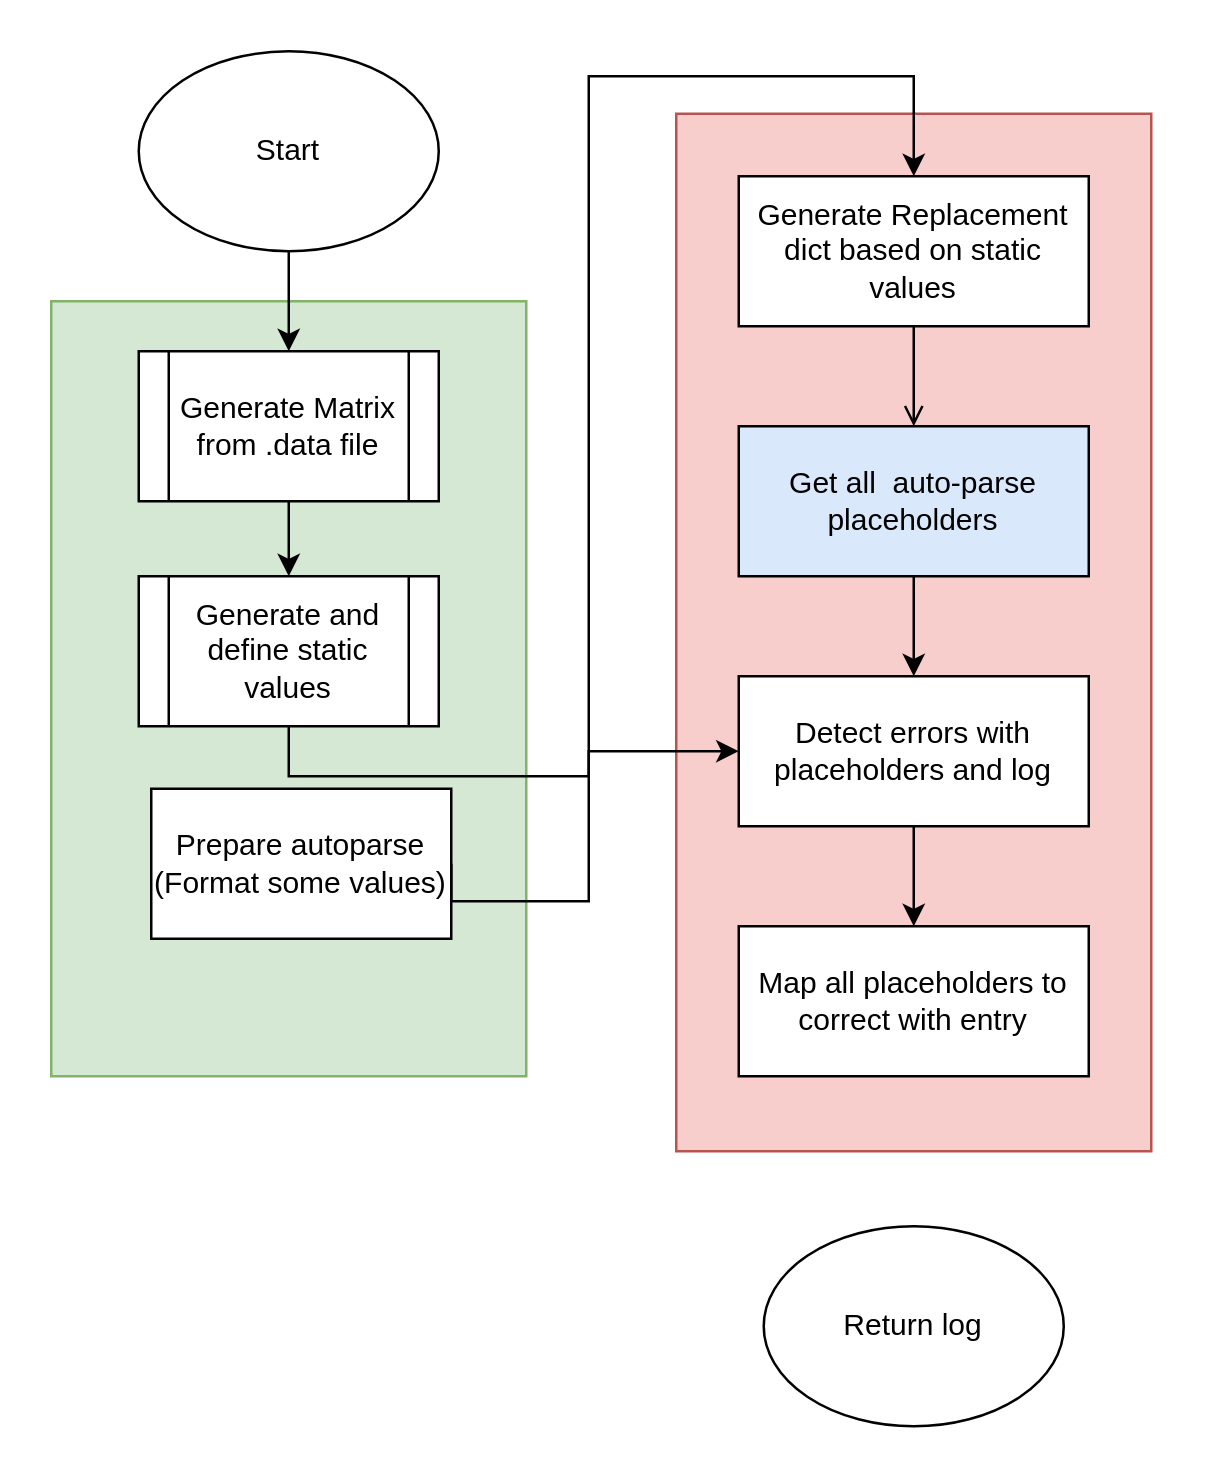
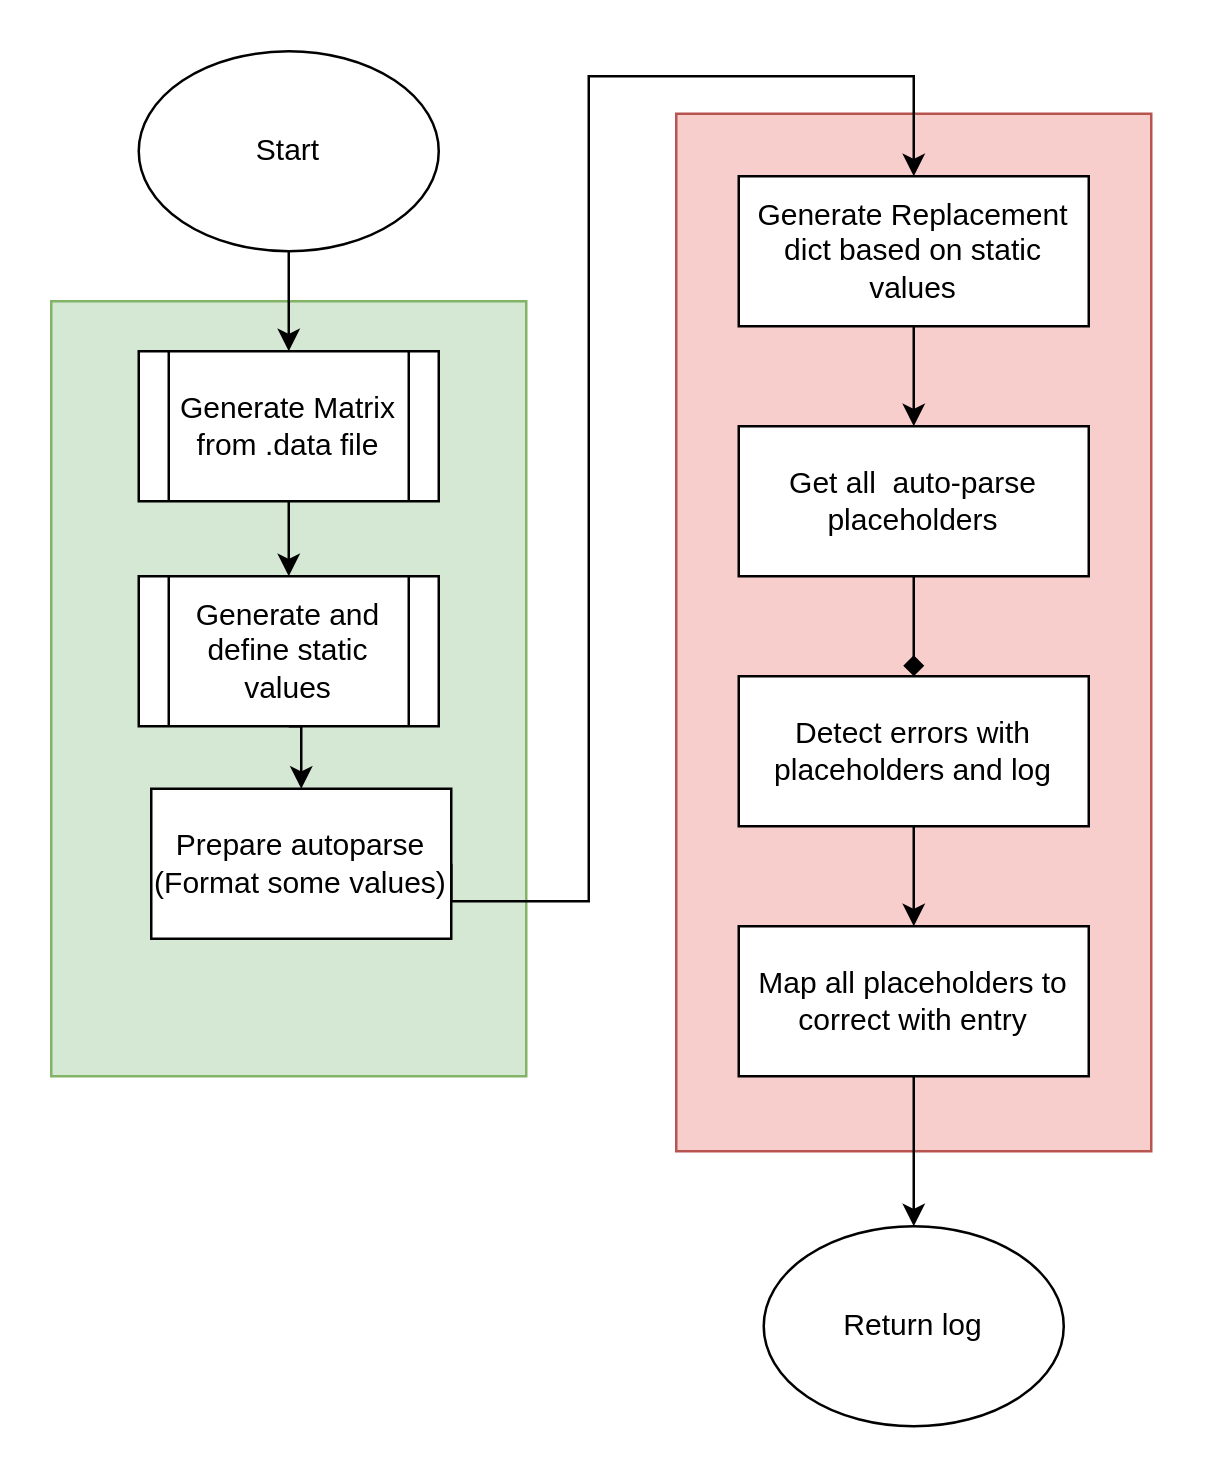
(914, 412) -> (914, 408)
(914, 501) -> (914, 501)
(914, 657) -> (914, 656)
(411, 776) -> (301, 743)
none -> (914, 1143)
